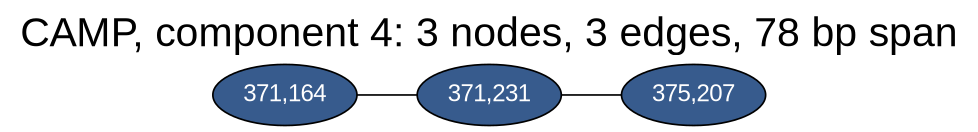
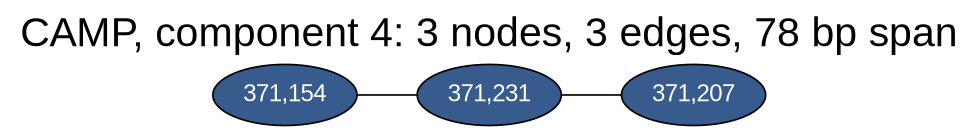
(285, 95) -> (285, 95)
(694, 95) -> (694, 95)
